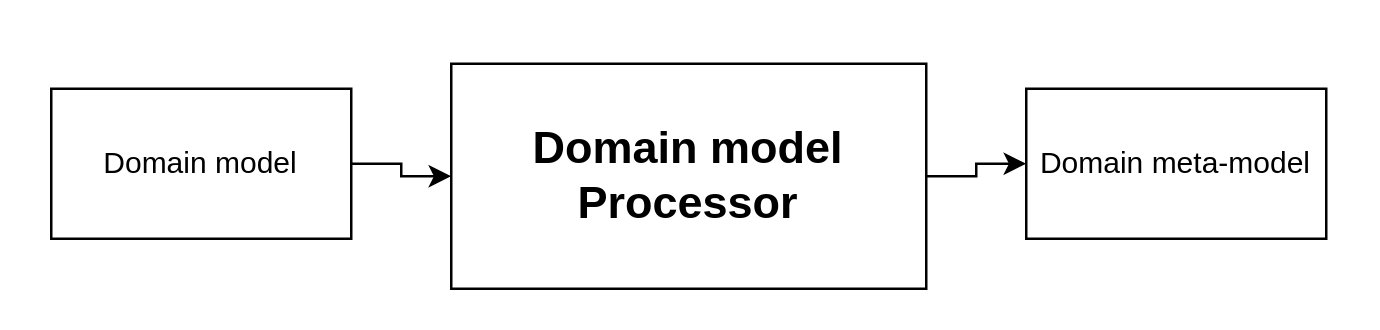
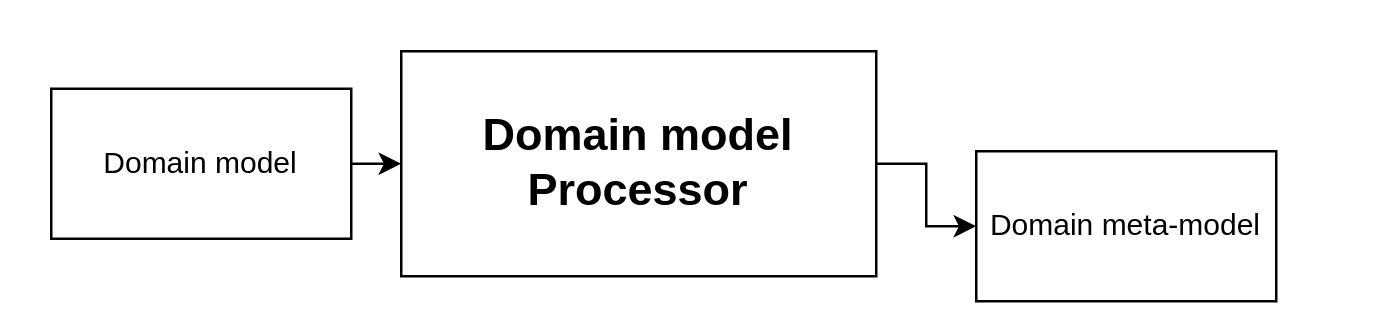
(1176, 164) -> (1126, 226)
(689, 176) -> (639, 164)
